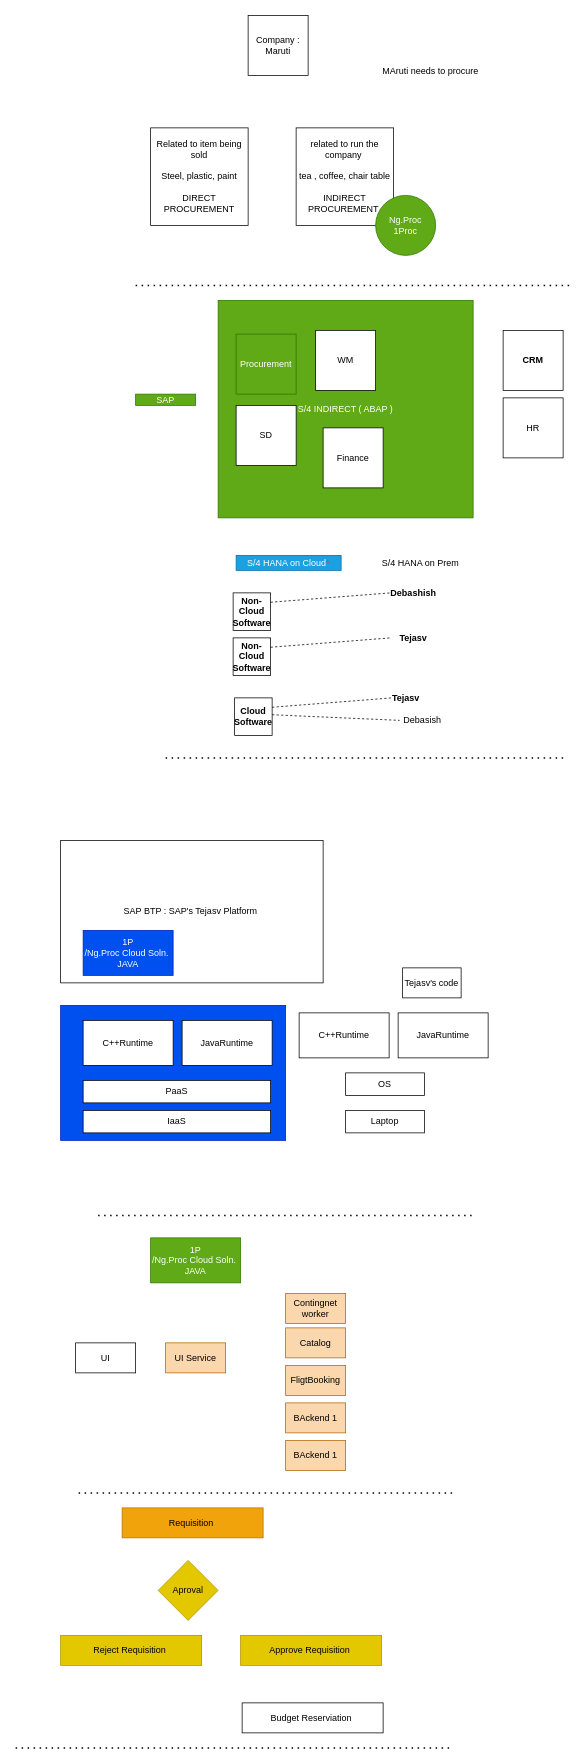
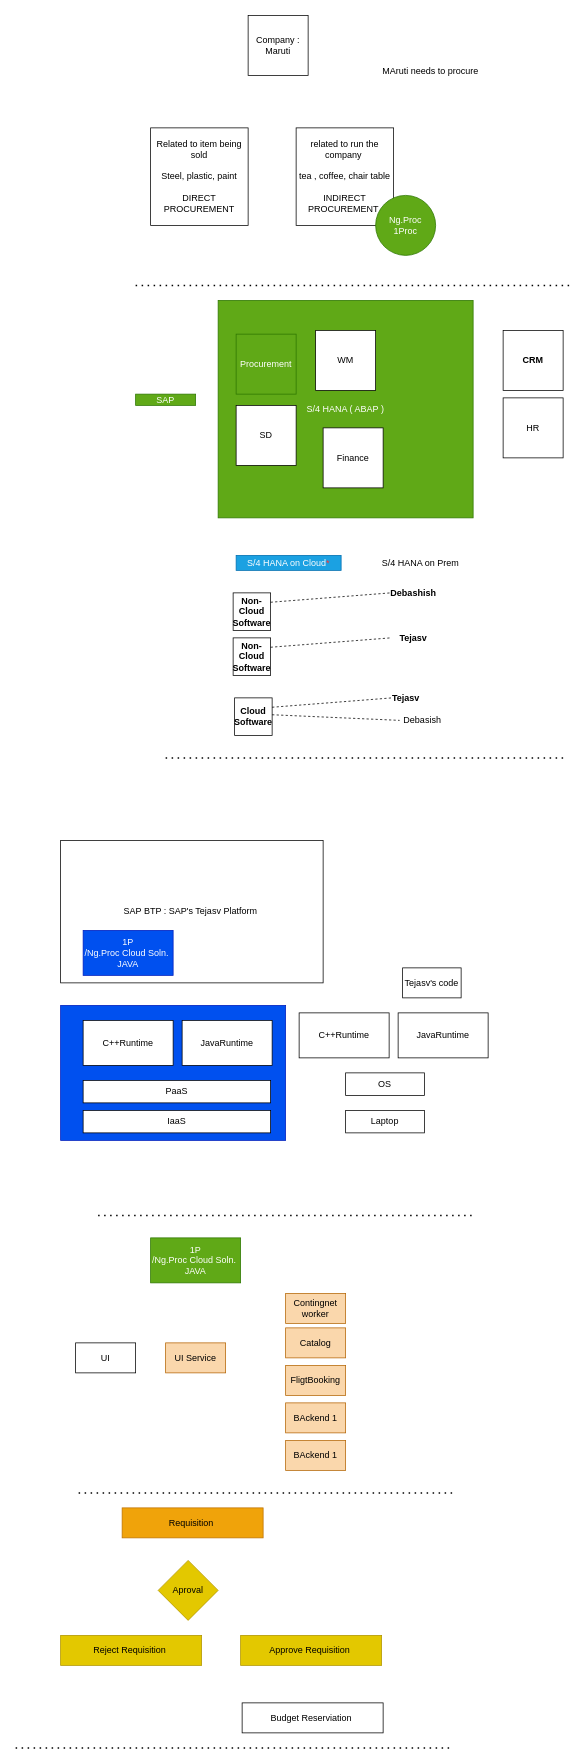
(345, 409) -> (345, 409)
